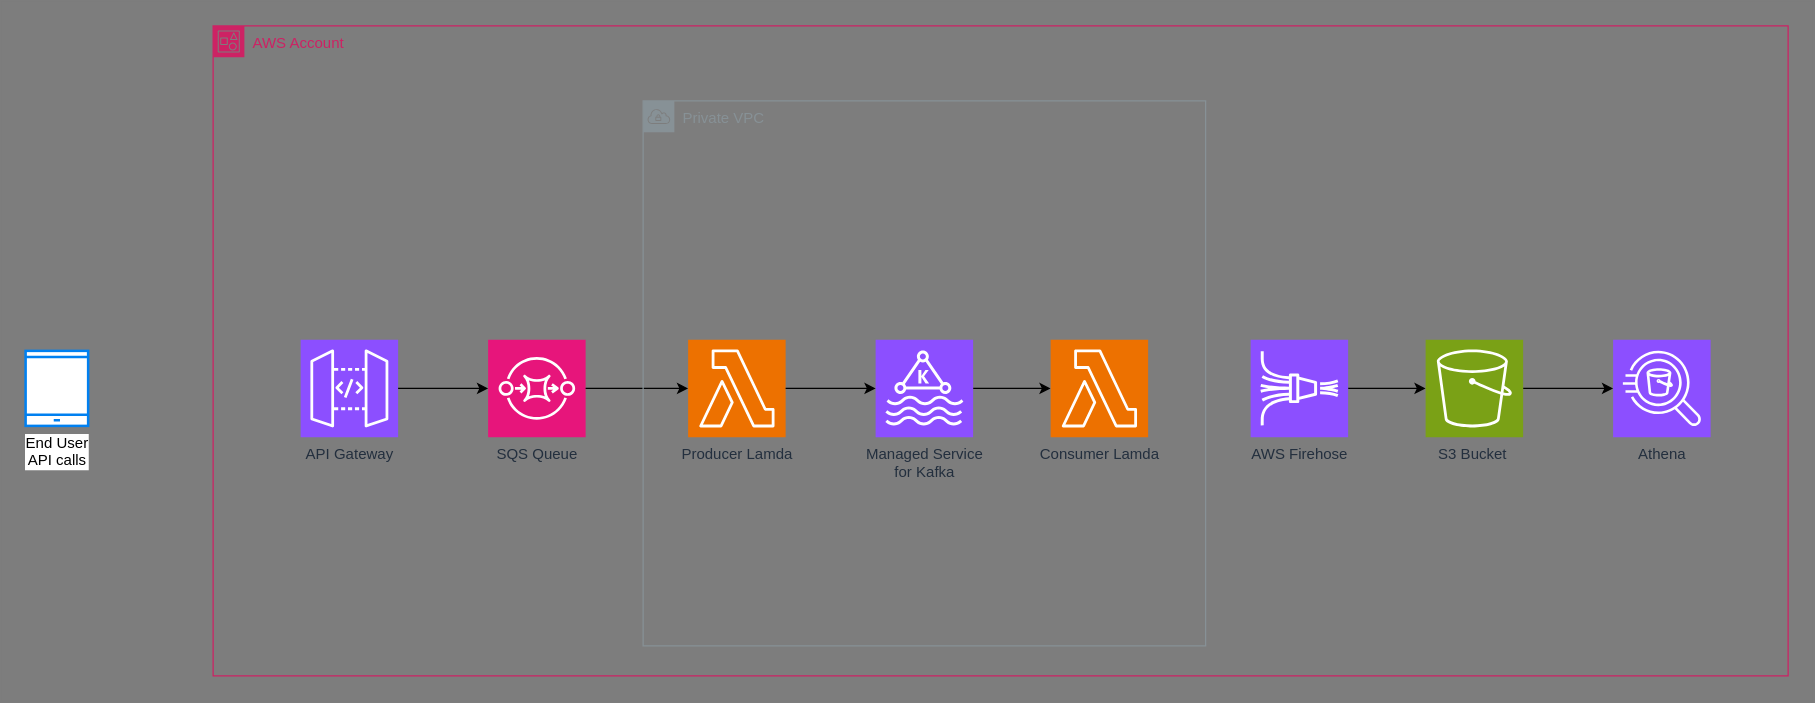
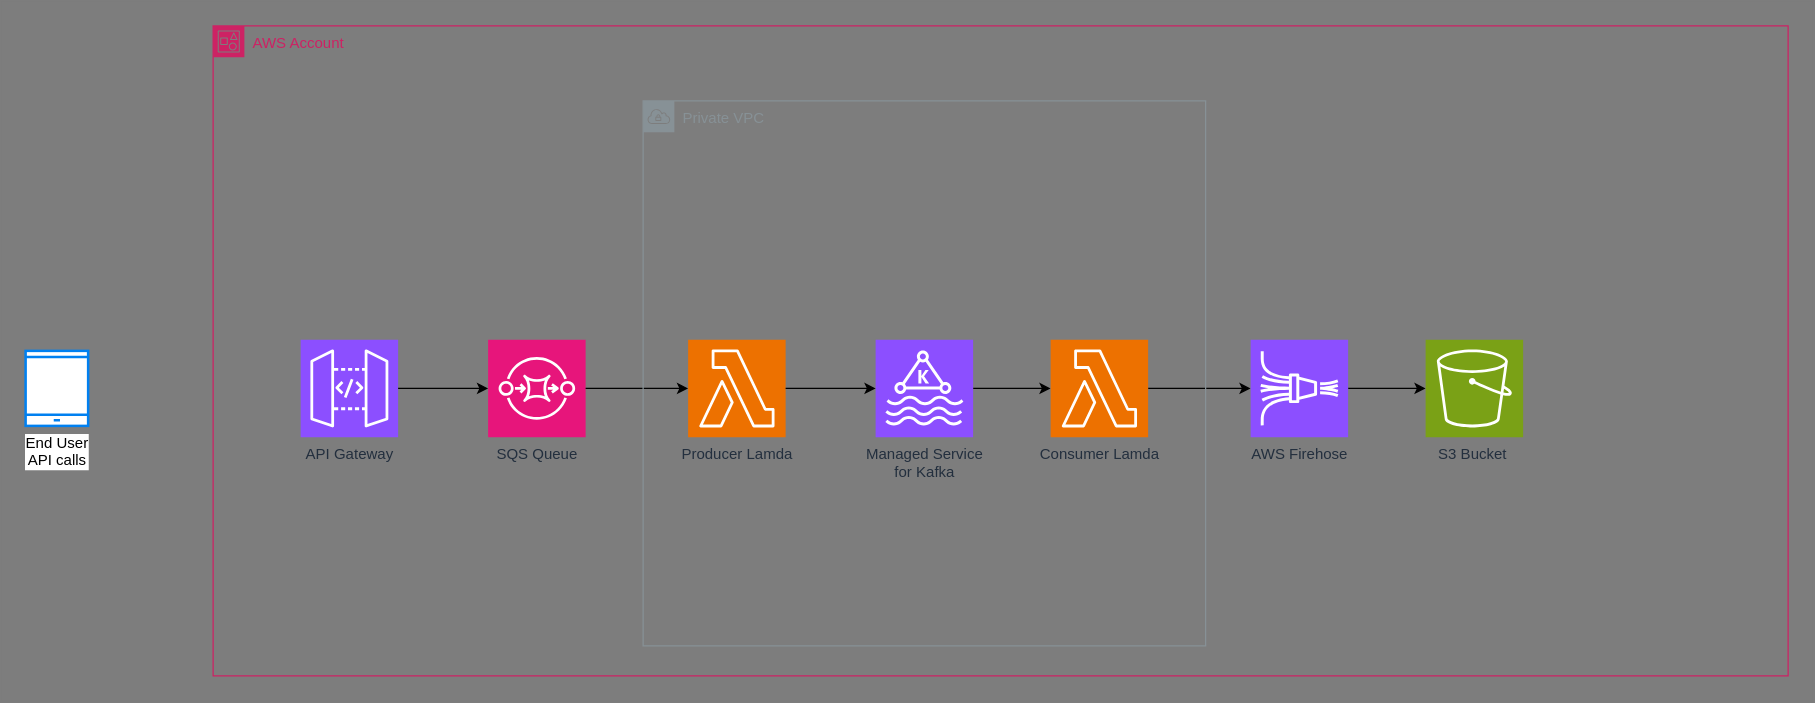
none -> (1195, 388)
(1564, 388) -> none
(1662, 388) -> none
